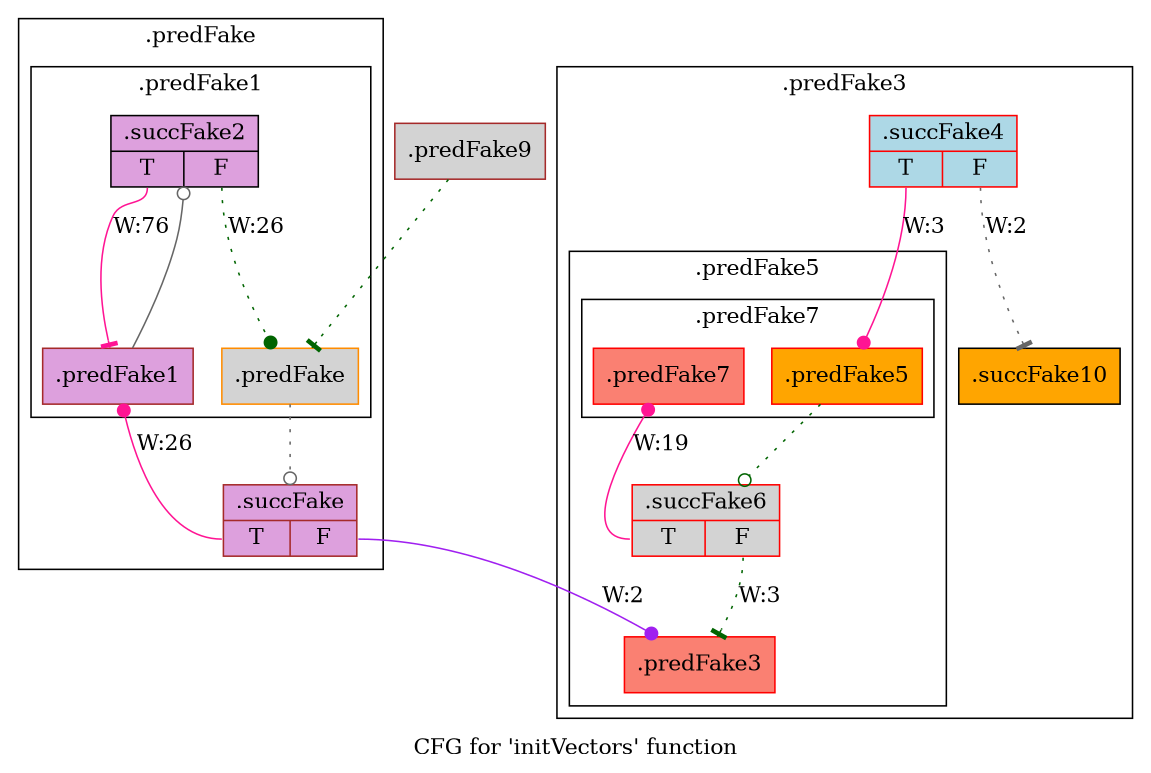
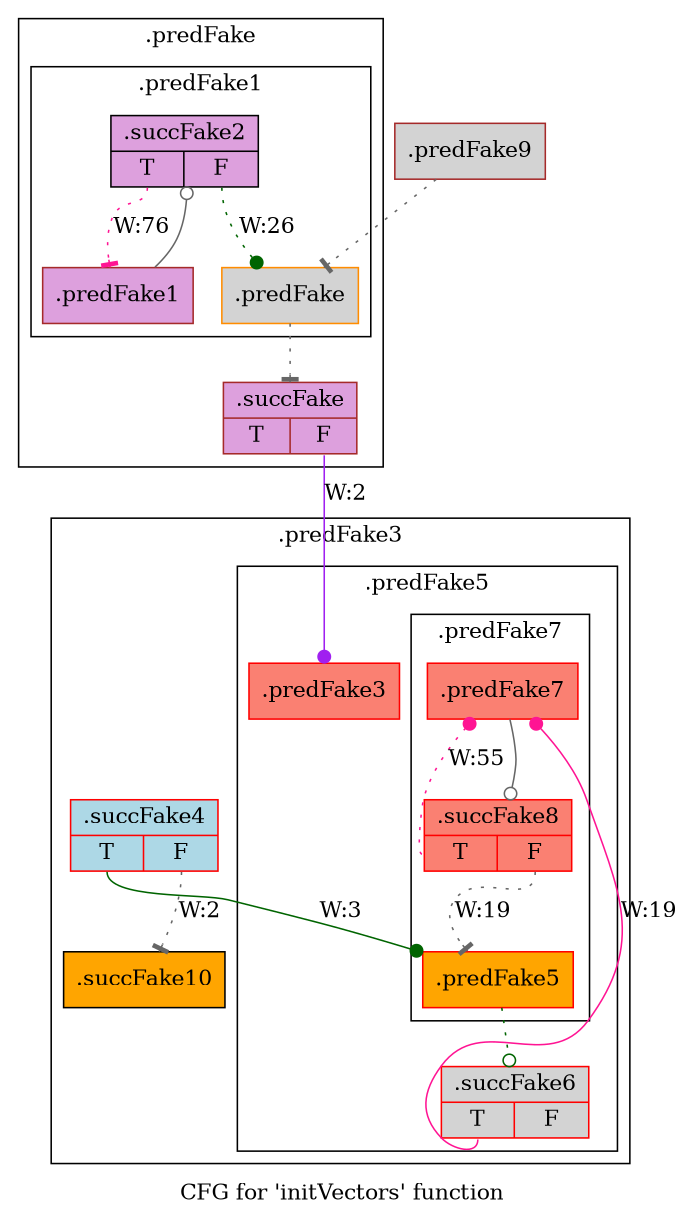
(393, 248) -> (394, 213)
(103, 254) -> (114, 215)
(894, 264) -> (257, 907)
(290, 438) -> (290, 349)
(155, 495) -> none
(737, 595) -> none
none -> (498, 835)
